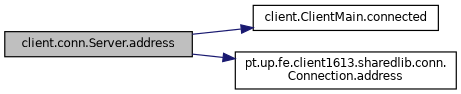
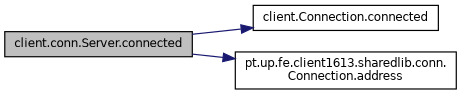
(346, 18) -> (346, 18)
(99, 44) -> (99, 44)
